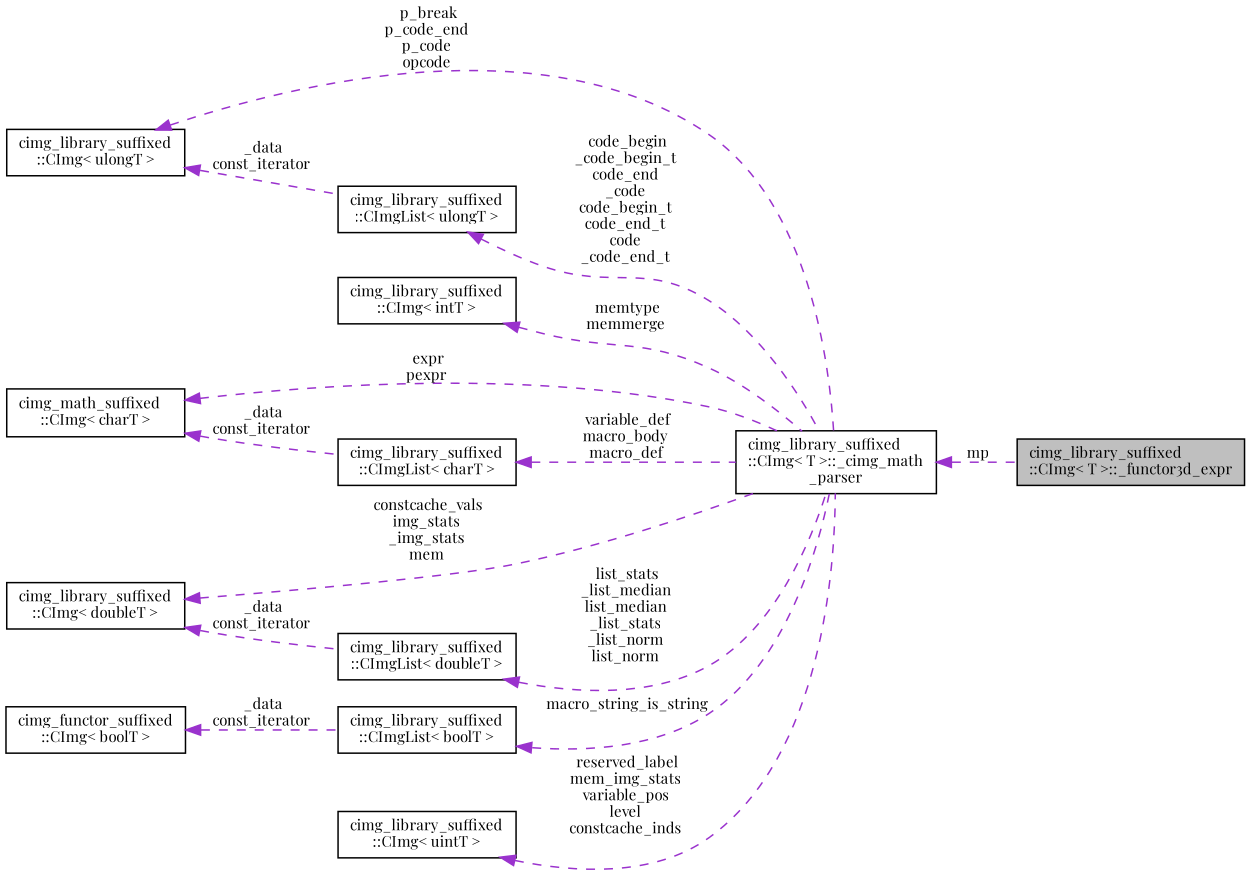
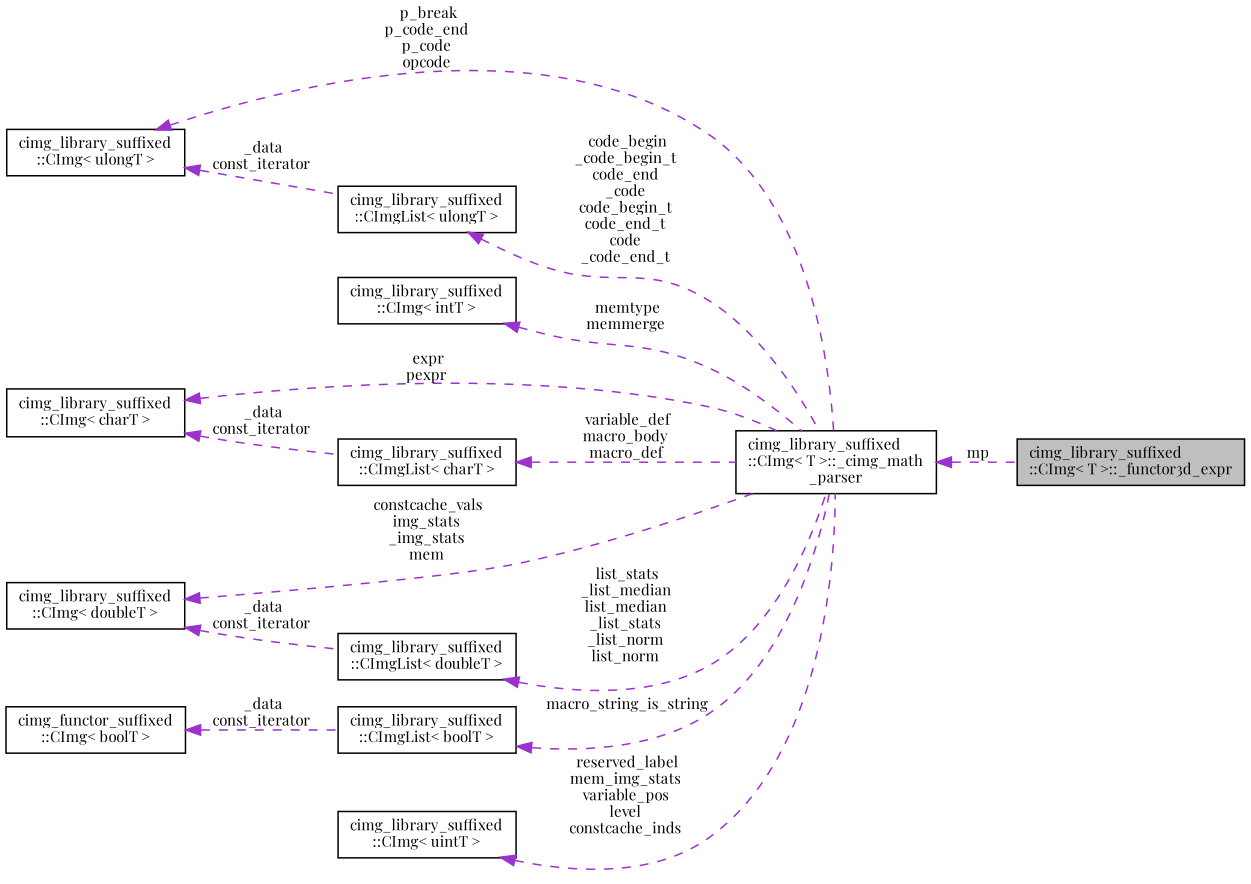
(96, 413) -> (96, 413)
